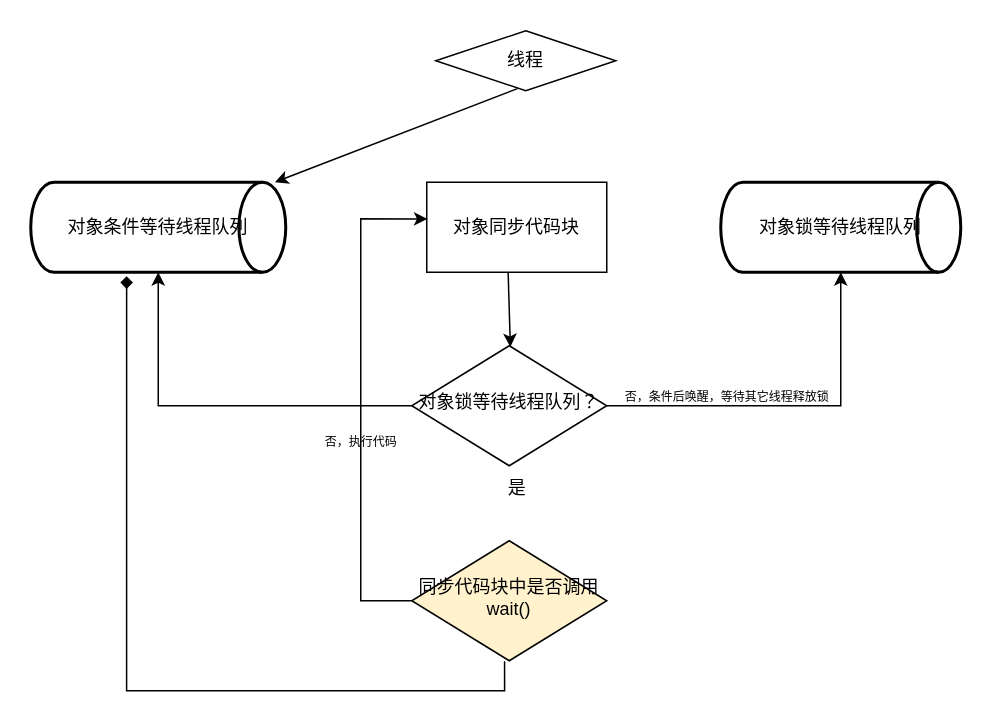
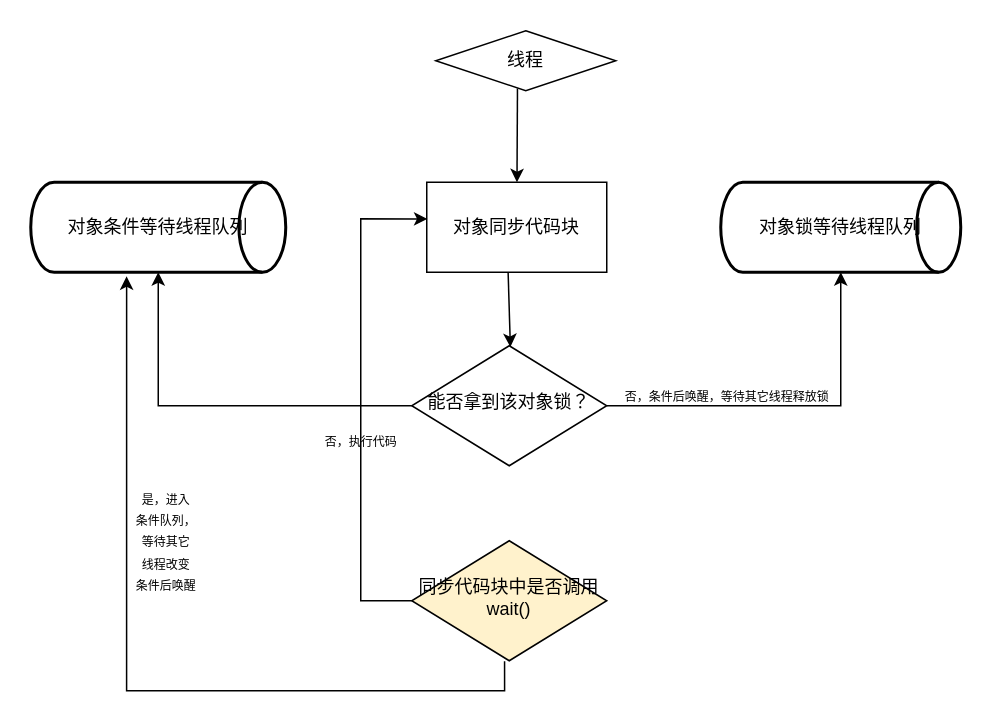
(401, 134) -> (517, 131)
(127, 289) -> (127, 288)
(509, 403) -> (509, 403)
(517, 488) -> none
none -> (166, 541)
